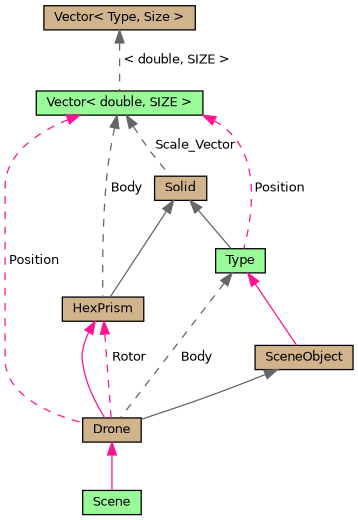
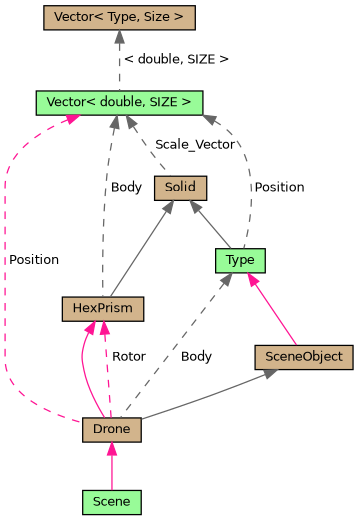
(250, 178) -> (250, 178)
